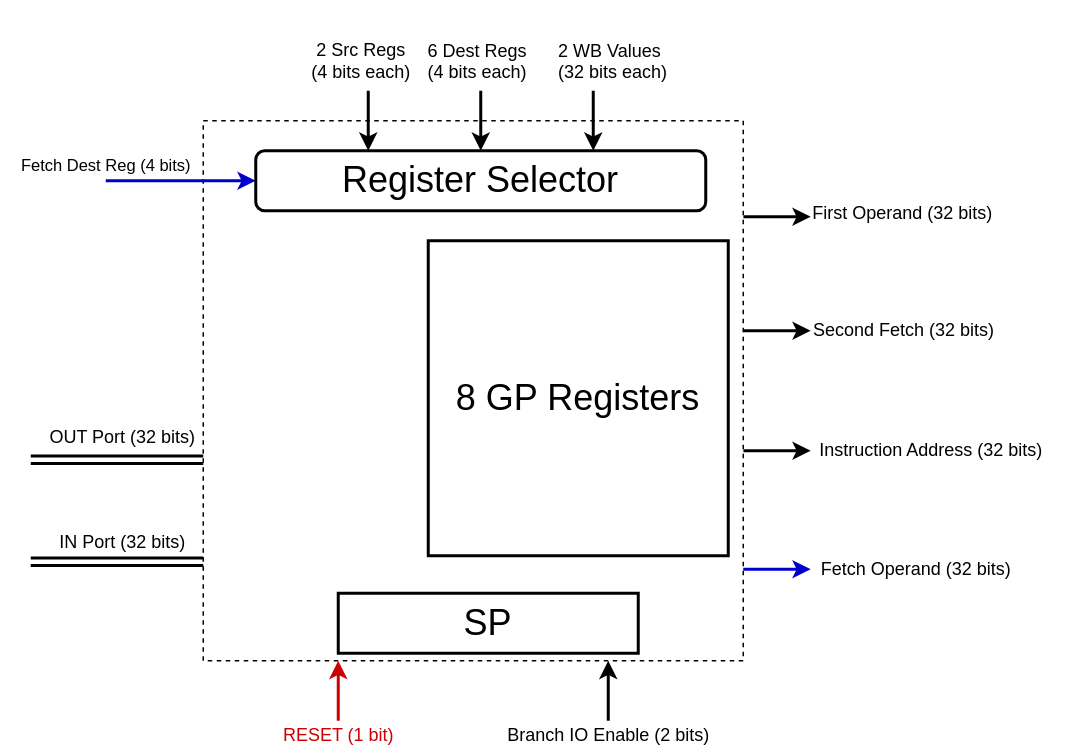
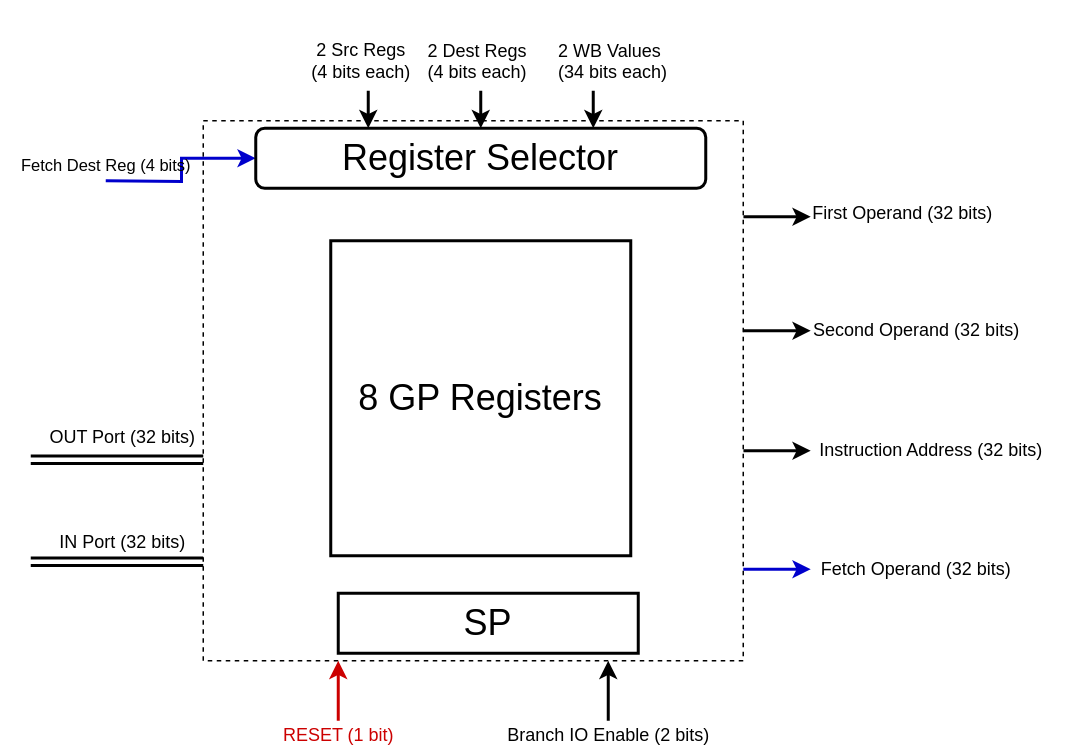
(487, 63) -> (487, 63)
(622, 63) -> (622, 63)
(481, 181) -> (481, 158)
(915, 331) -> (925, 331)
(578, 398) -> (481, 398)
